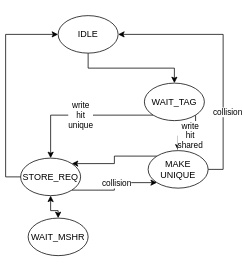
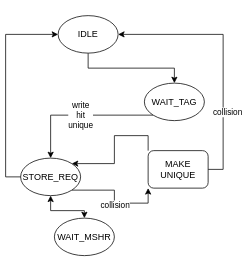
(196, 130) -> none
(178, 169) -> (178, 169)
(58, 237) -> (84, 237)
